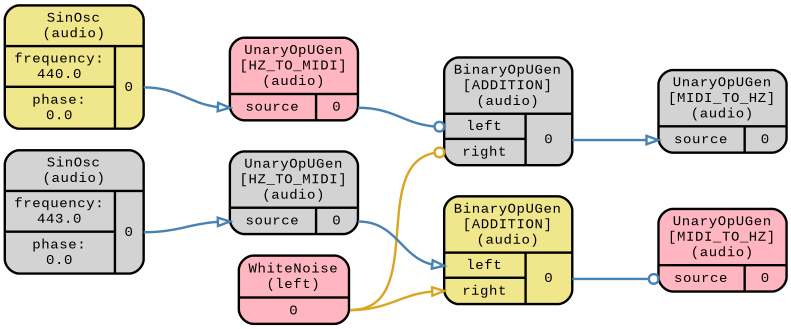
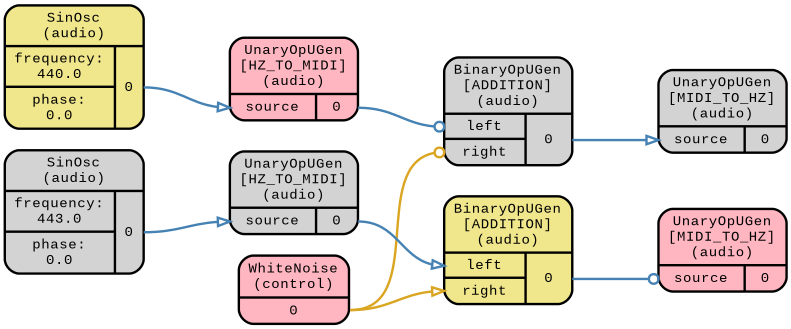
(294, 284) -> (294, 284)
